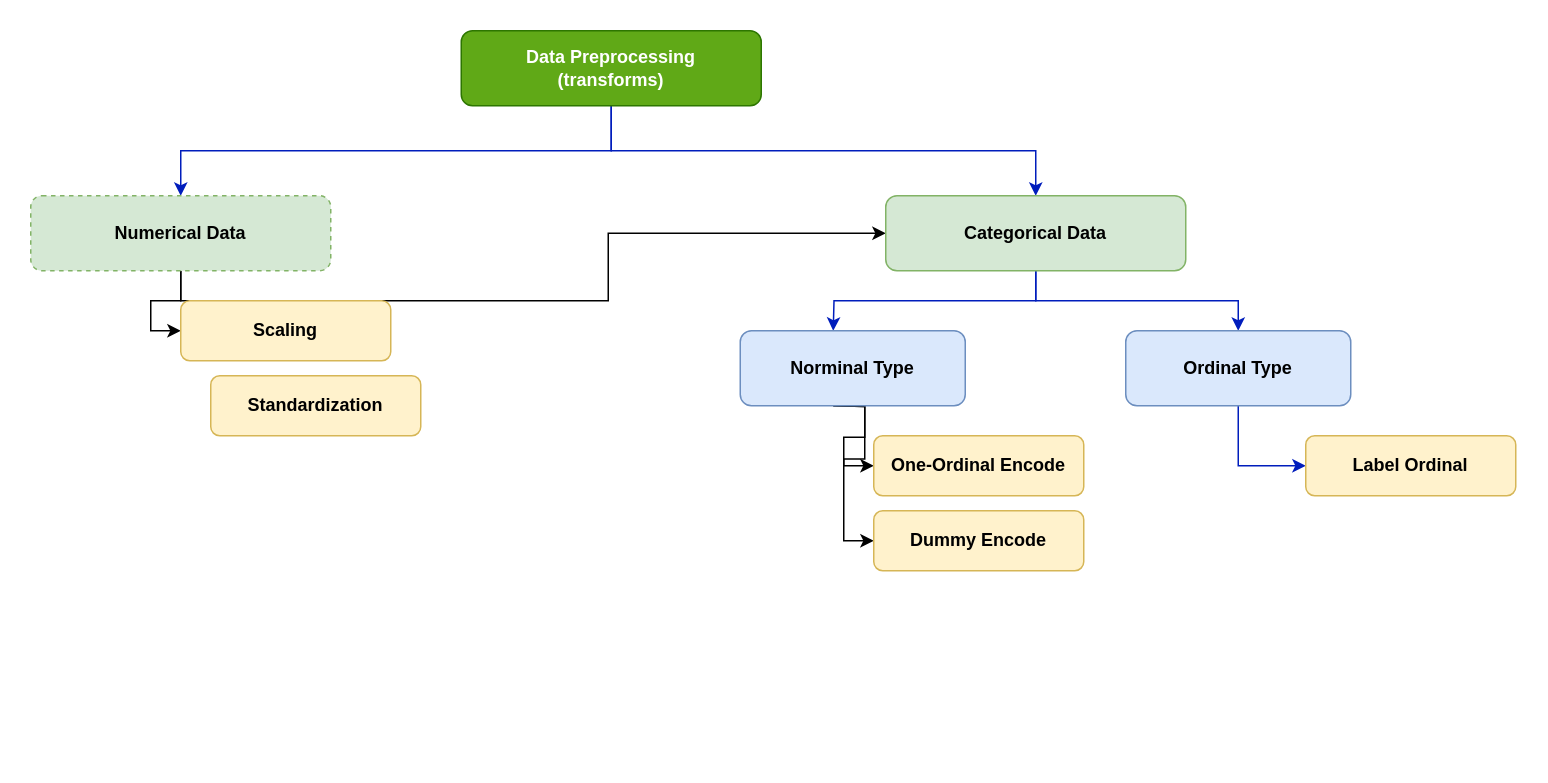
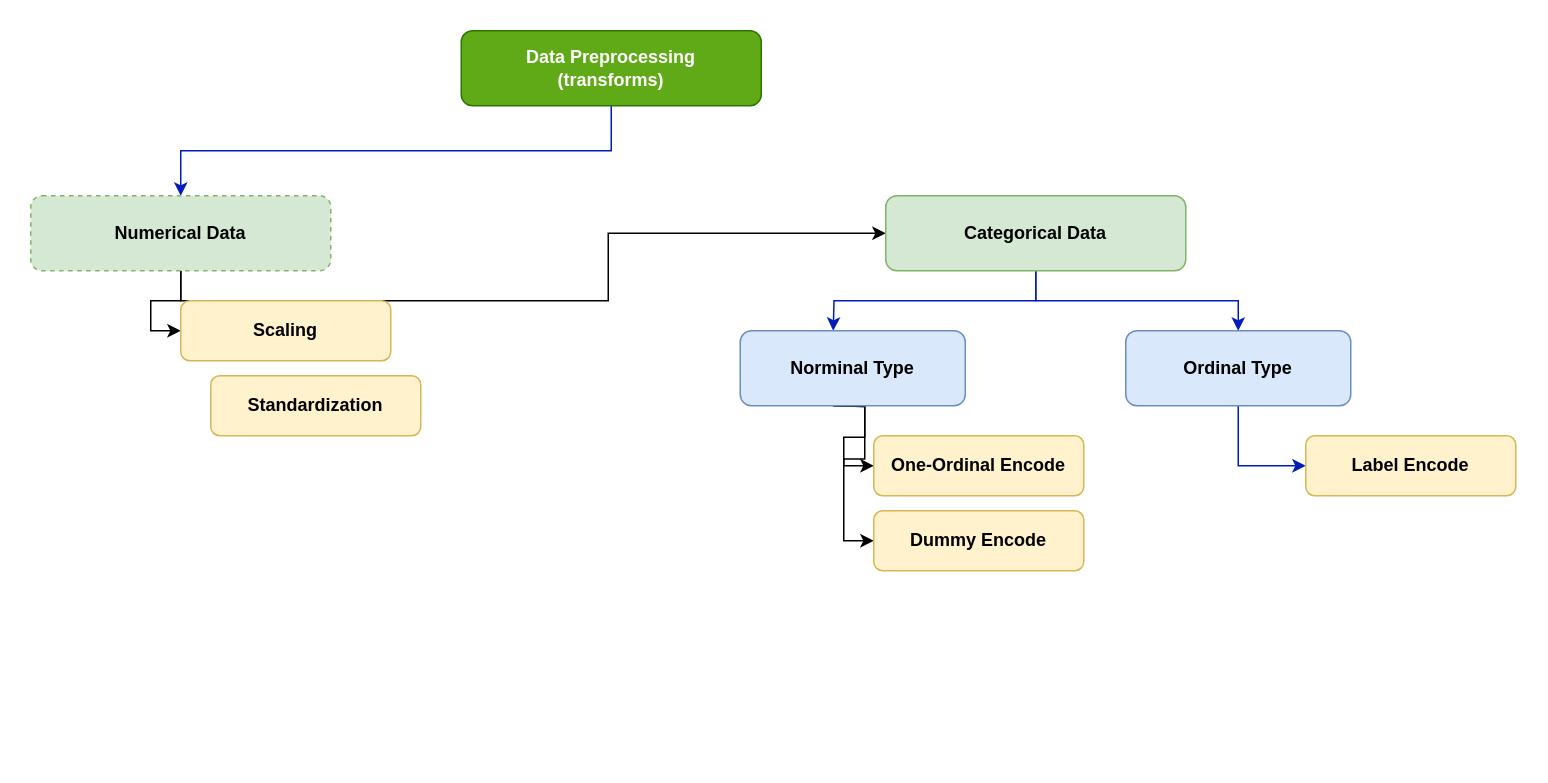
(842, 151) -> none
(1411, 466) -> (1411, 466)
